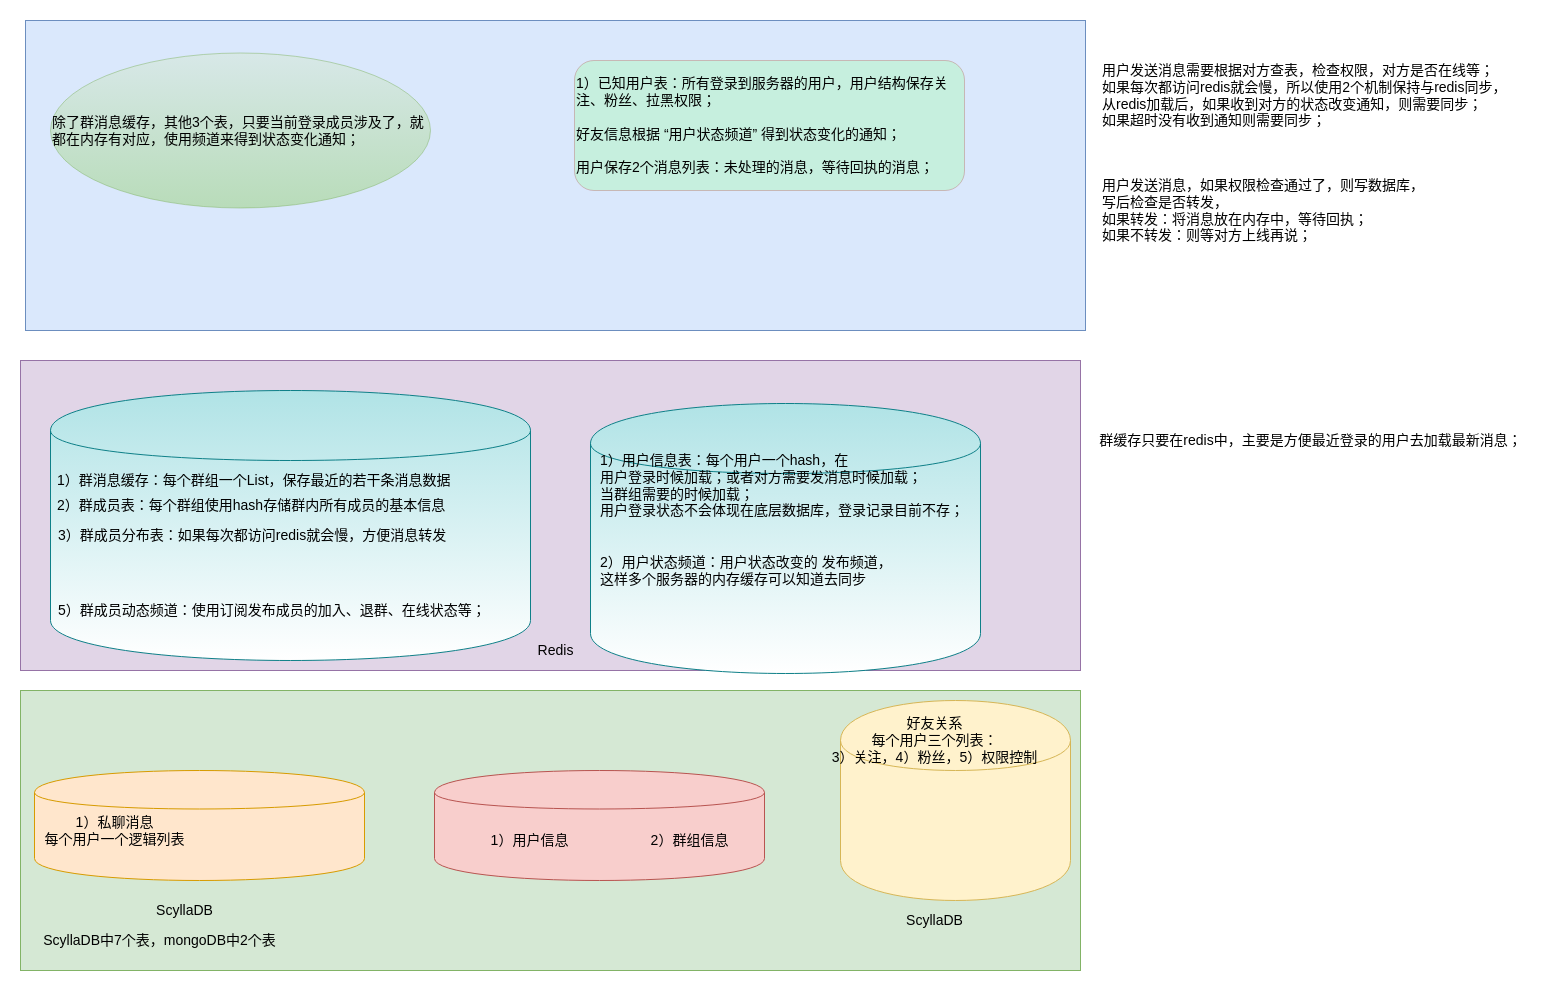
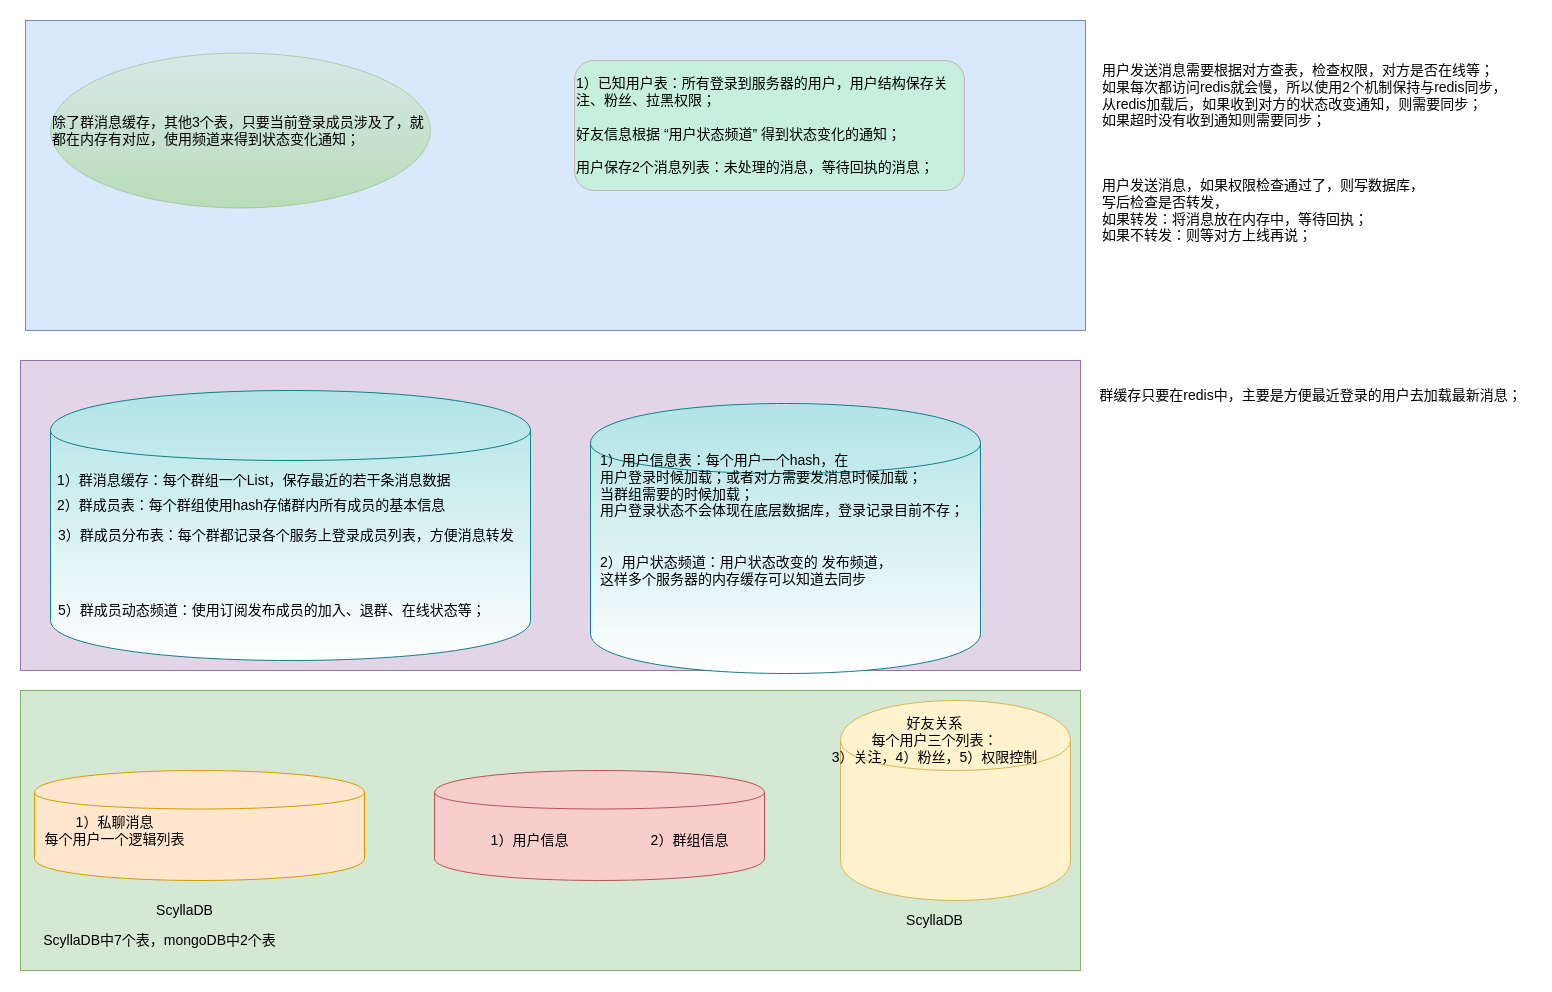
(1311, 441) -> (1311, 396)
(255, 536) -> (286, 536)
(556, 651) -> none
